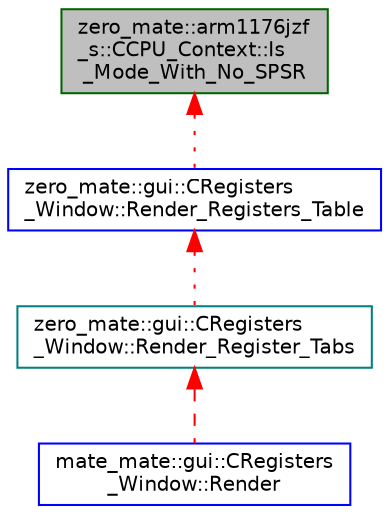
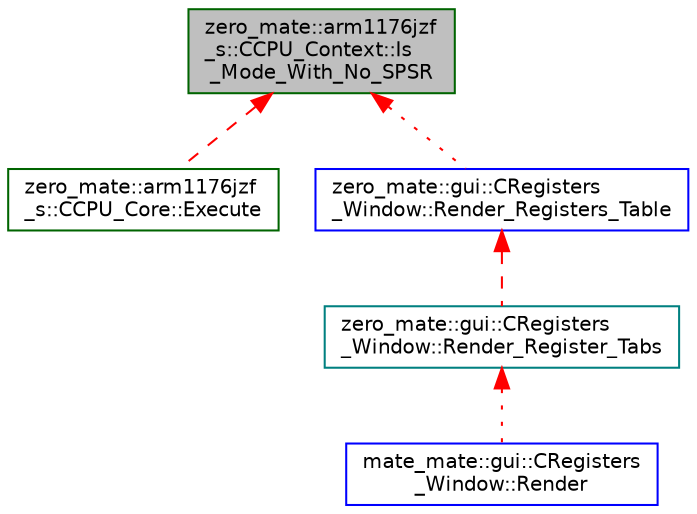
none -> (143, 200)
(195, 279) -> (502, 279)
(195, 416) -> (502, 416)
